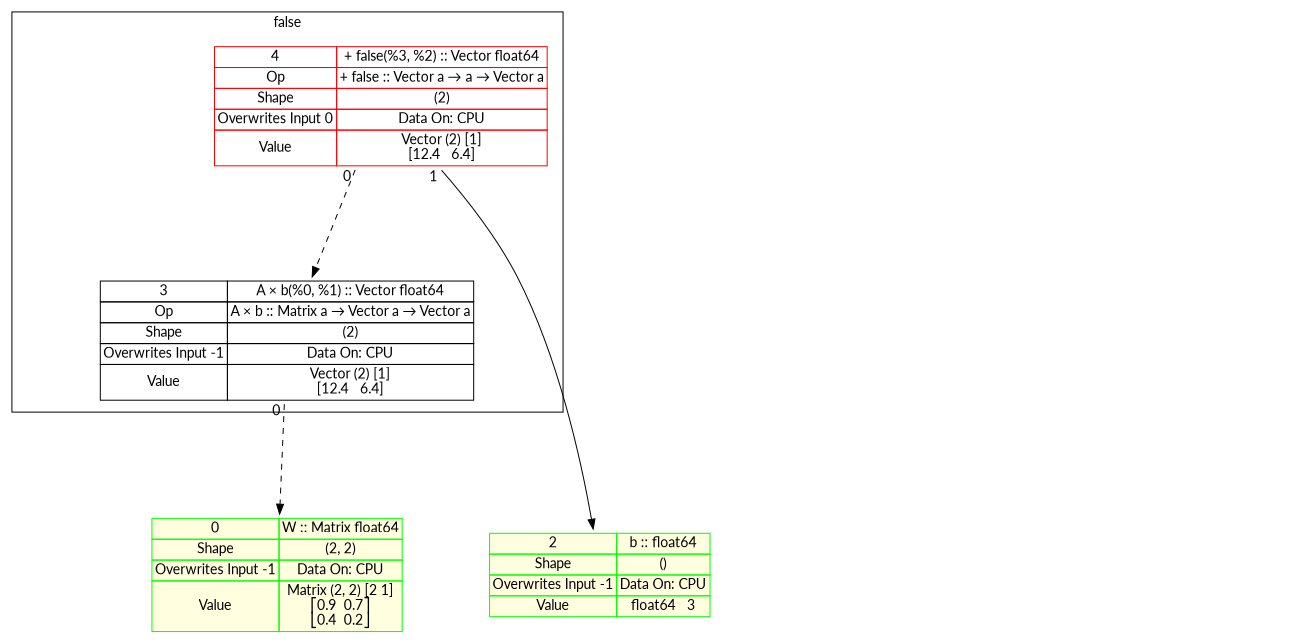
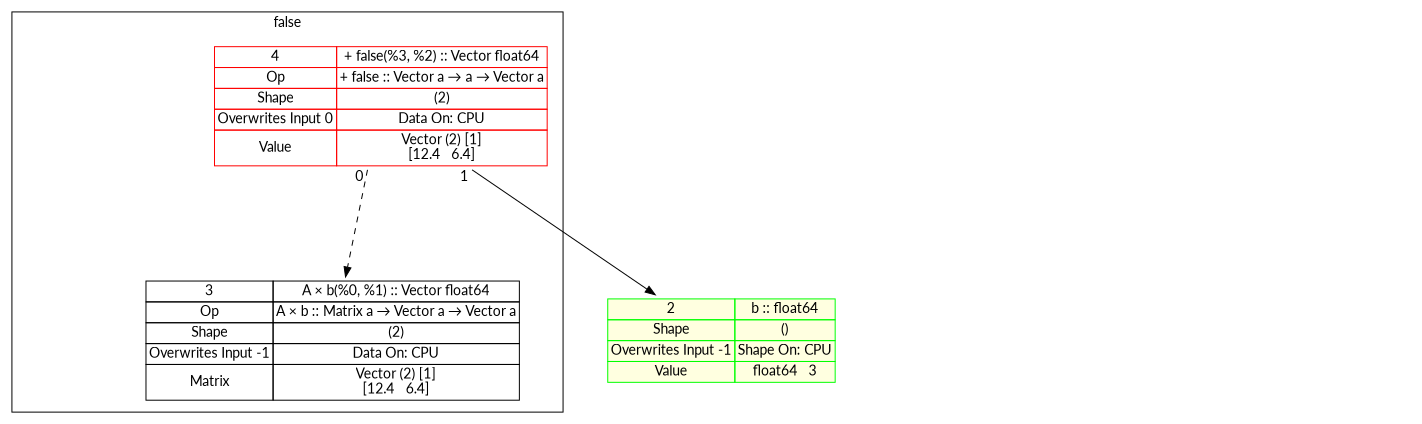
(164, 382) -> (210, 382)
(277, 575) -> none
(663, 585) -> (785, 351)
